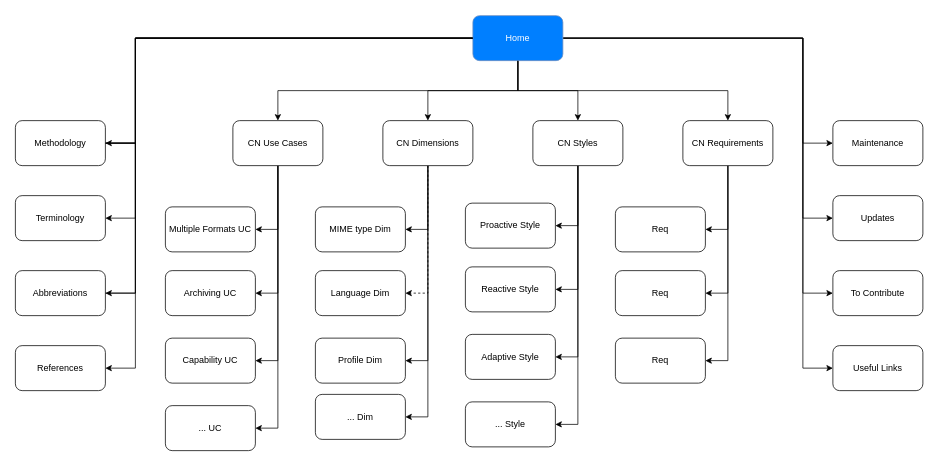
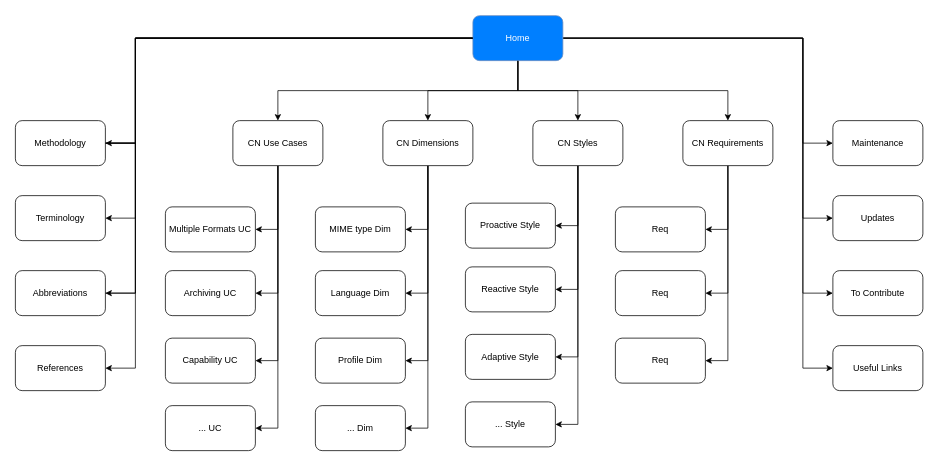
(417, 293) -> (417, 293)
(360, 417) -> (360, 428)
